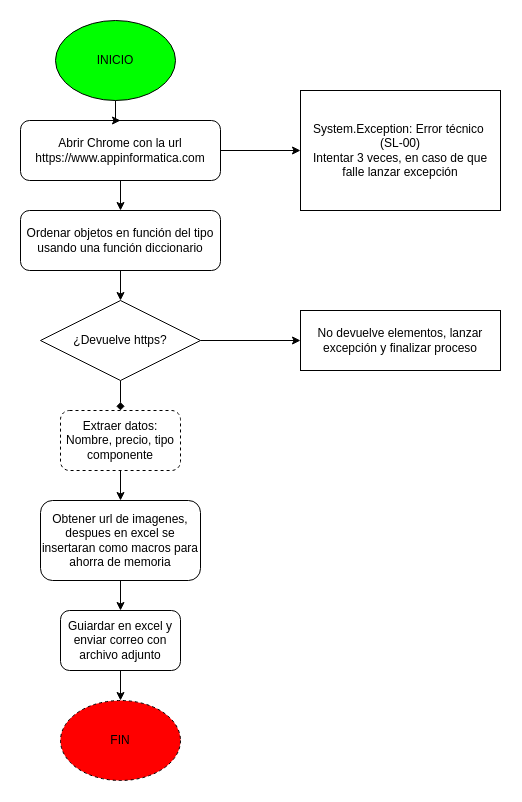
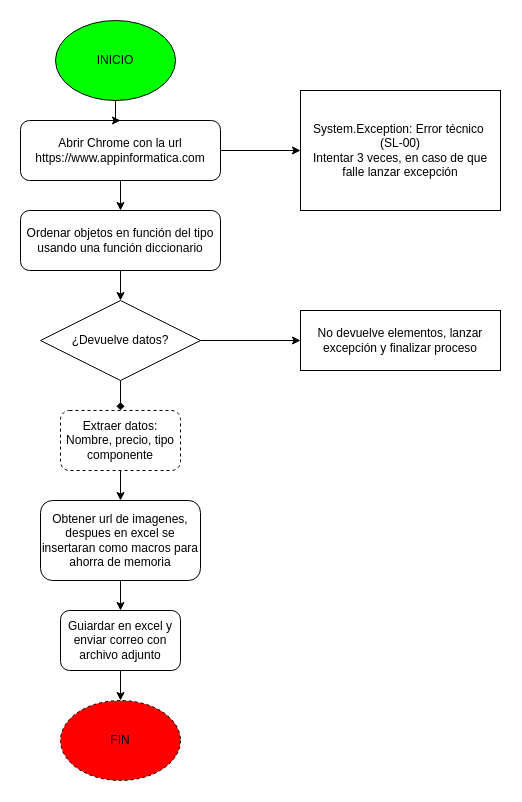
(121, 341) -> (121, 341)
